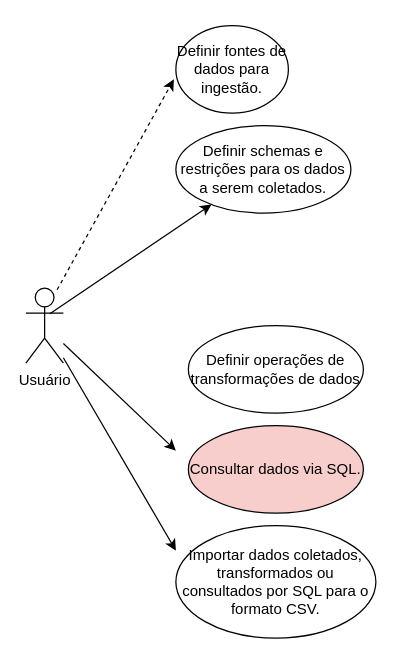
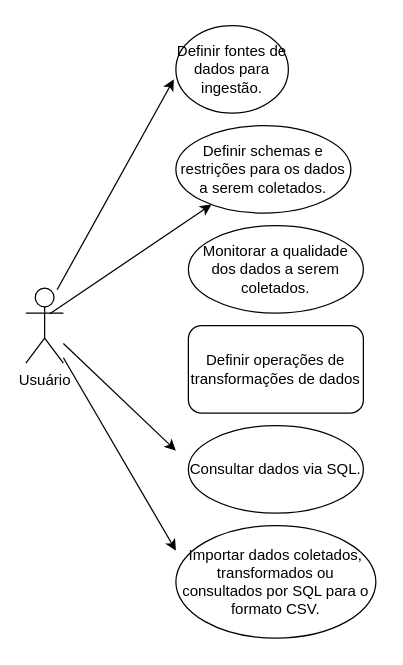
(114, 187) -> (114, 187)
none -> (276, 269)
(276, 369) -> (276, 369)
(276, 469) -> (276, 469)
